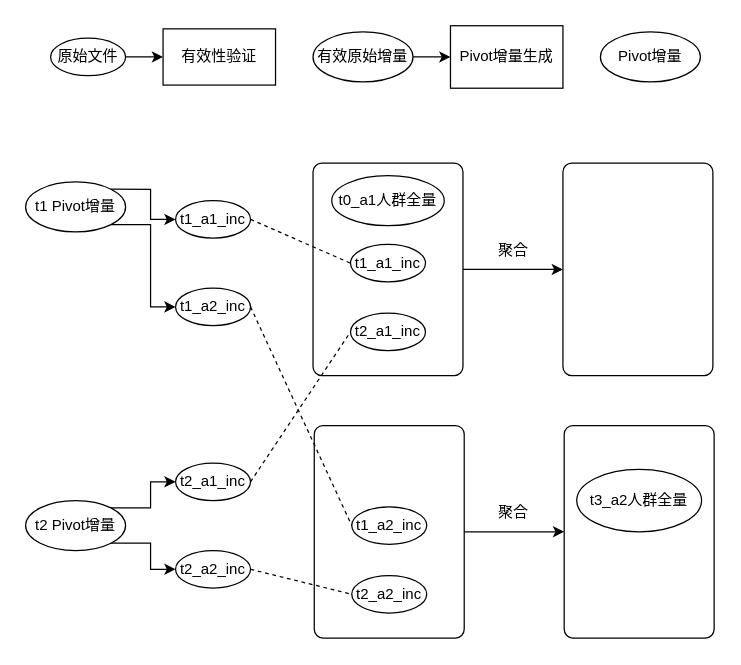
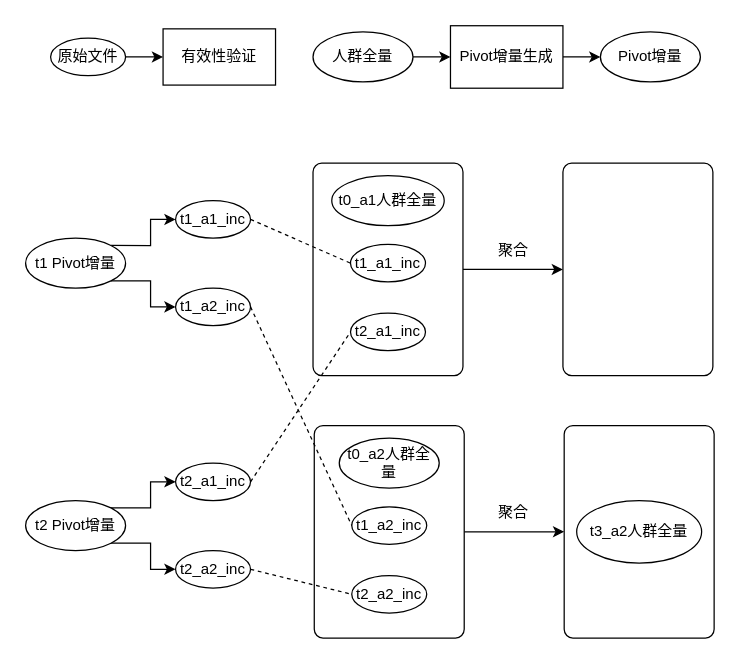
(363, 57) -> (363, 57)
none -> (586, 57)
(76, 207) -> (76, 263)
none -> (389, 463)
(639, 501) -> (639, 532)
